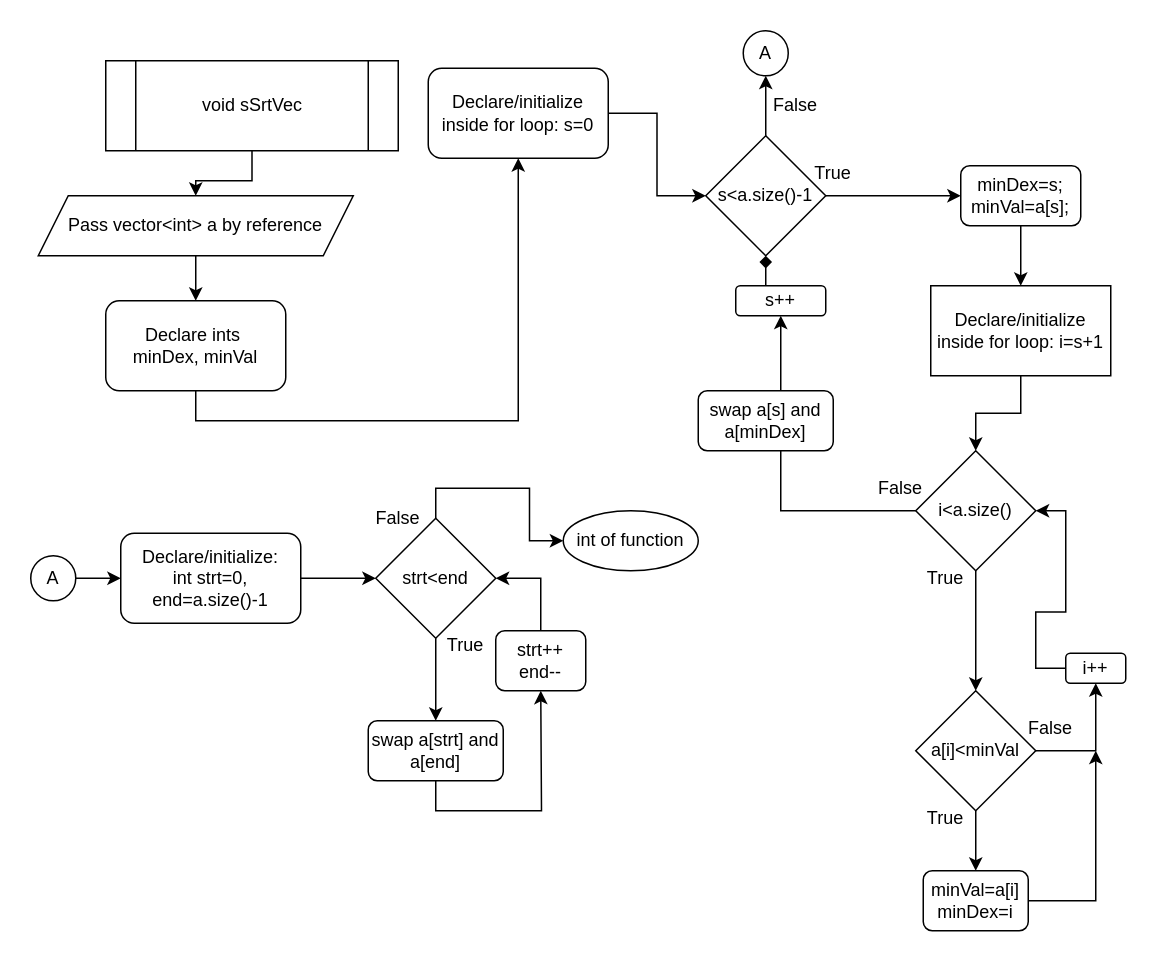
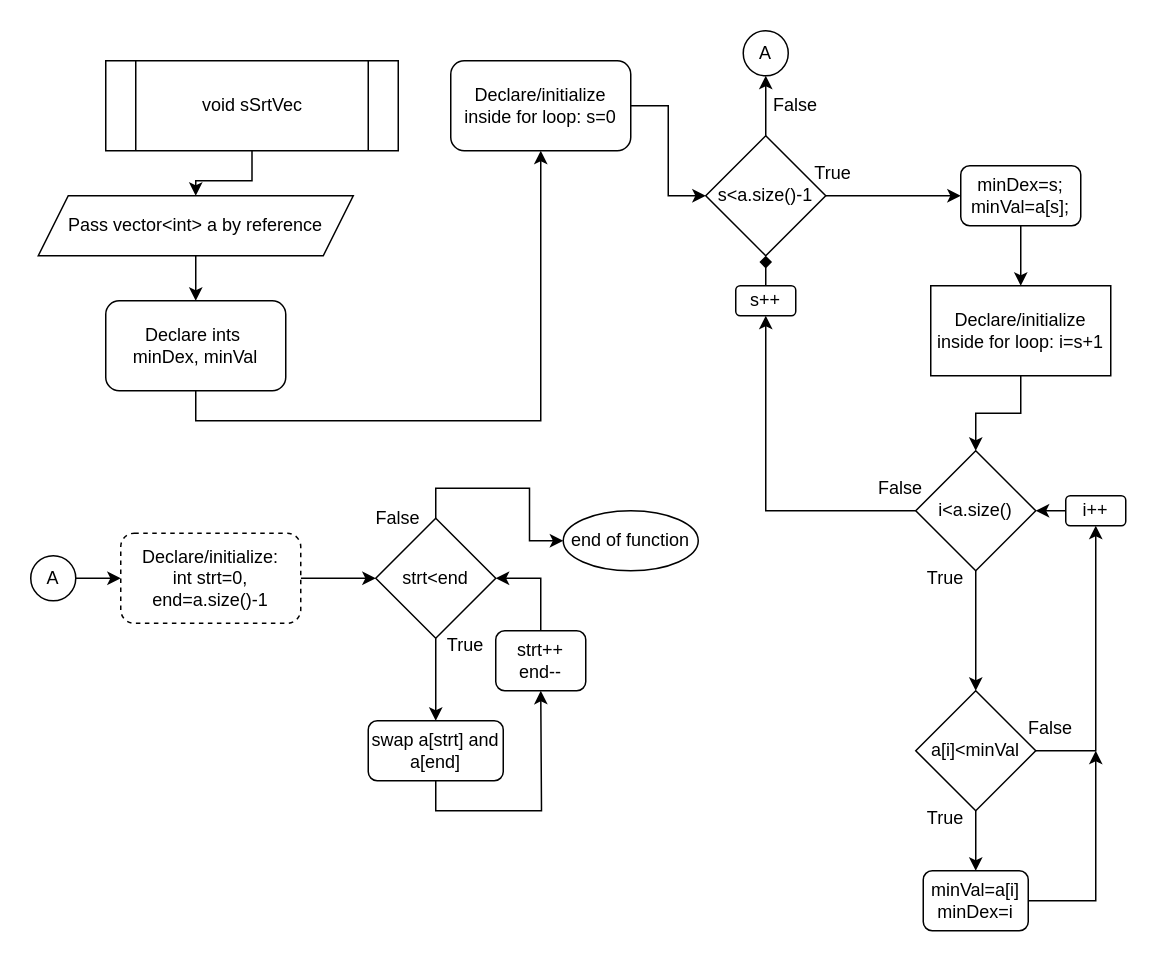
(518, 113) -> (541, 106)
(781, 301) -> (766, 301)
(766, 421) -> none
(631, 541) -> (631, 541)
(211, 578) -> (211, 578)
(1096, 668) -> (1096, 511)
